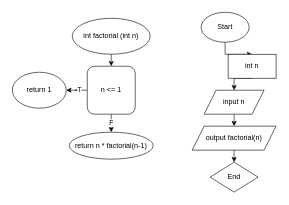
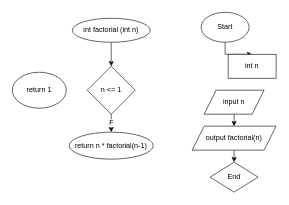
(111, 36) -> (111, 30)
(234, 84) -> none
(76, 90) -> none
(111, 90) -> (111, 90)
